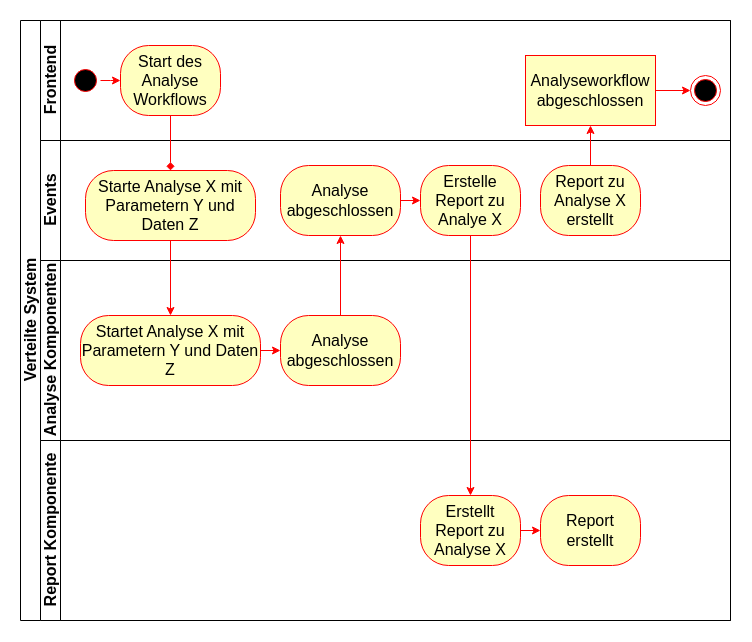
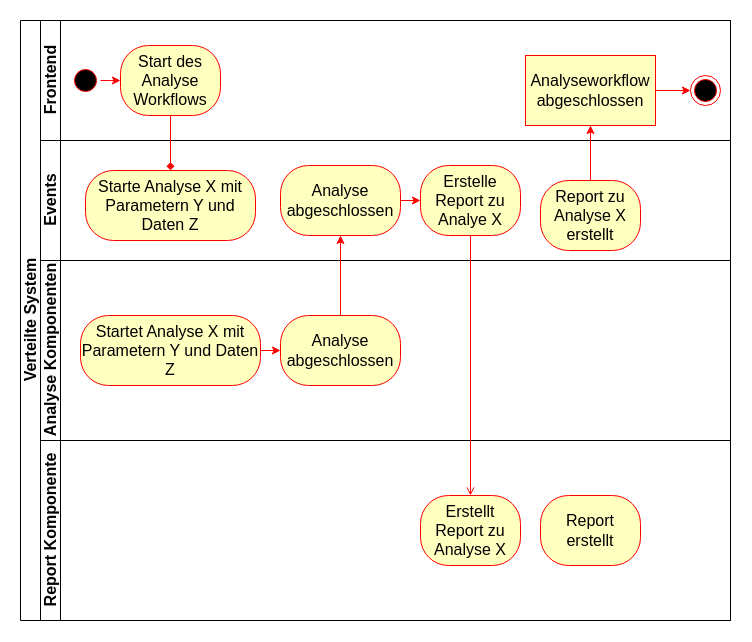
(591, 201) -> (591, 216)
(171, 275) -> none
(471, 487) -> (471, 489)
(527, 531) -> none
